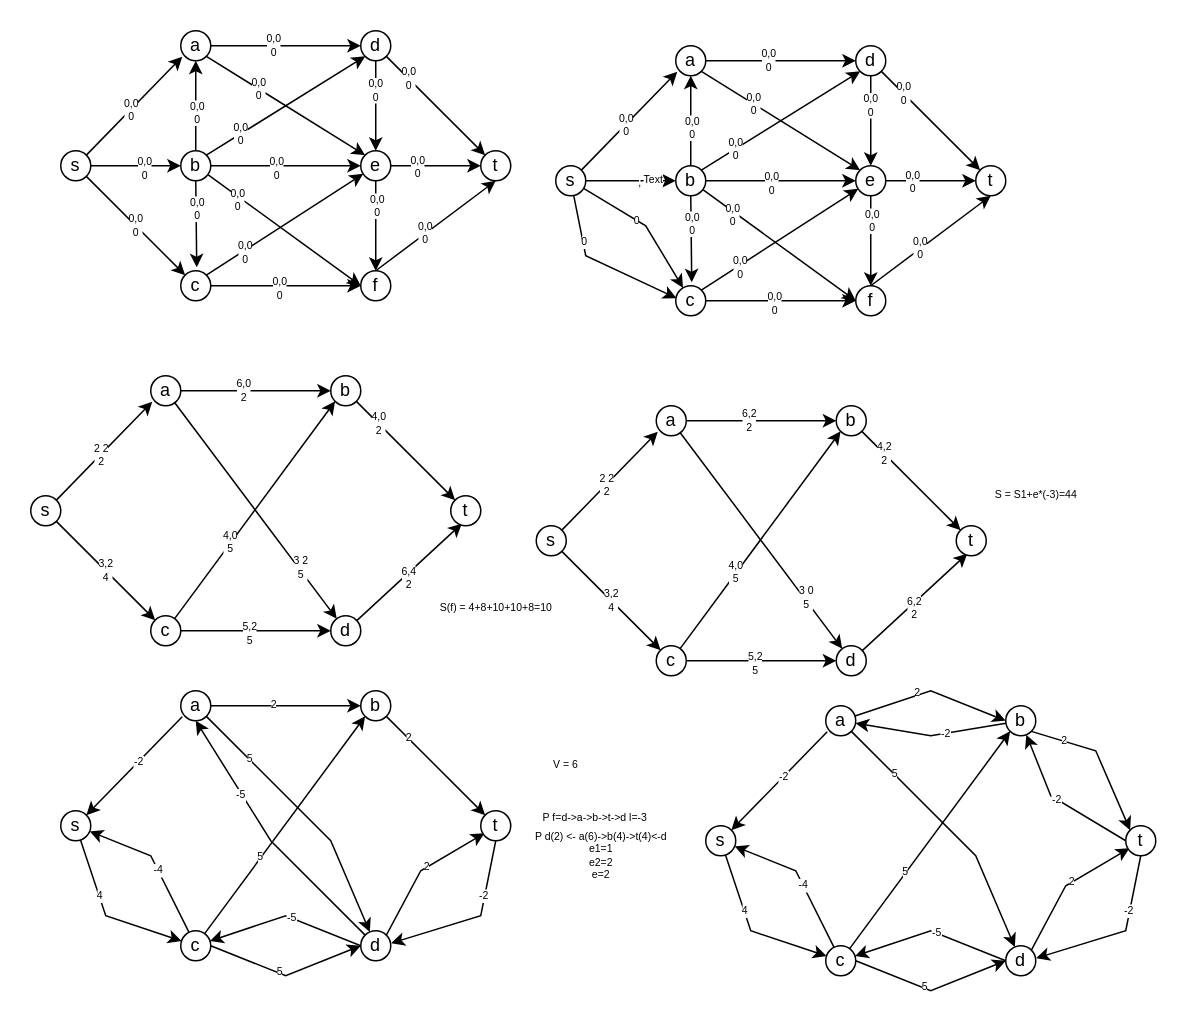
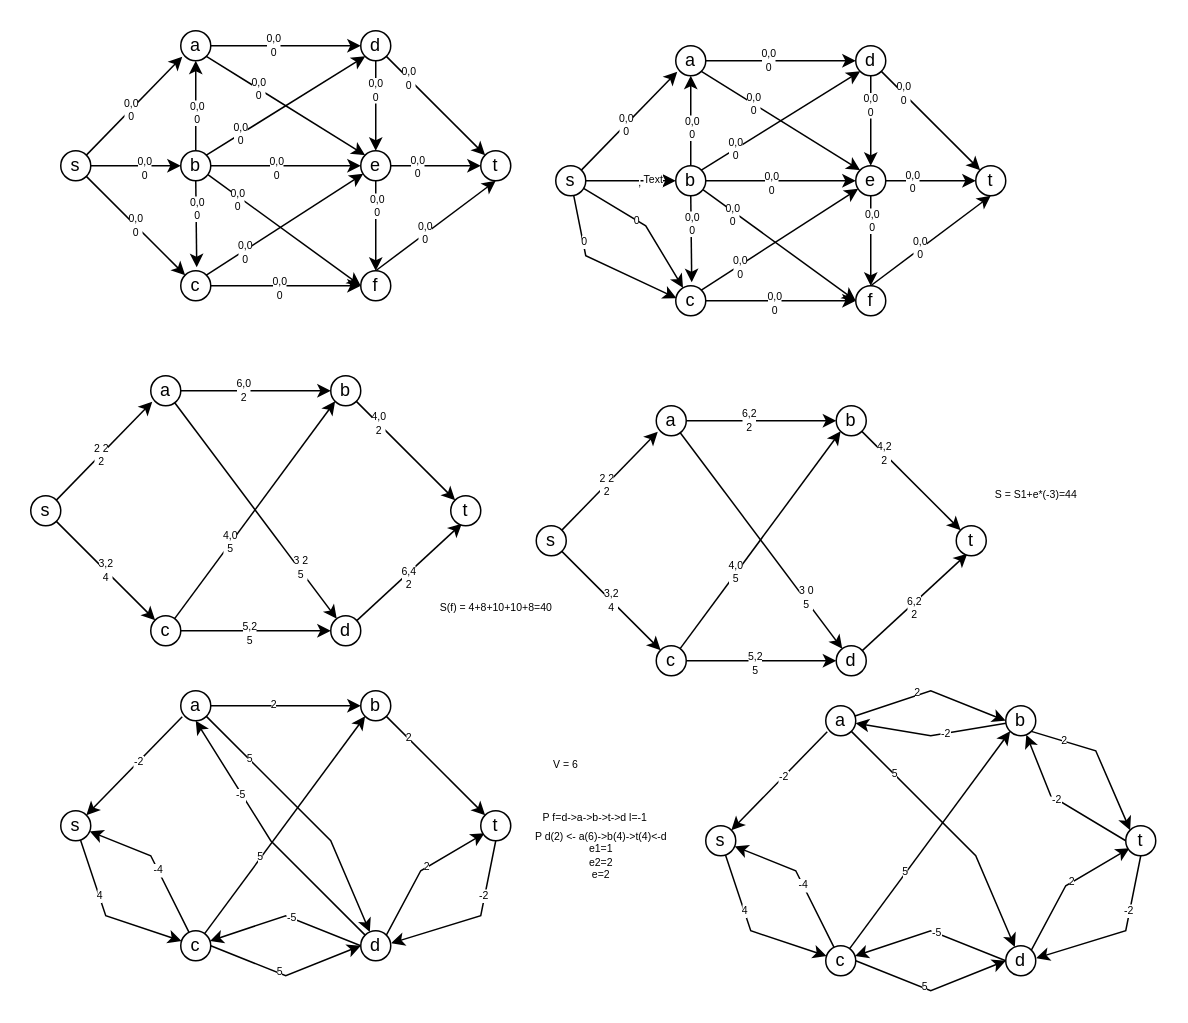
(497, 608) -> (497, 608)
(596, 818) -> (596, 818)
